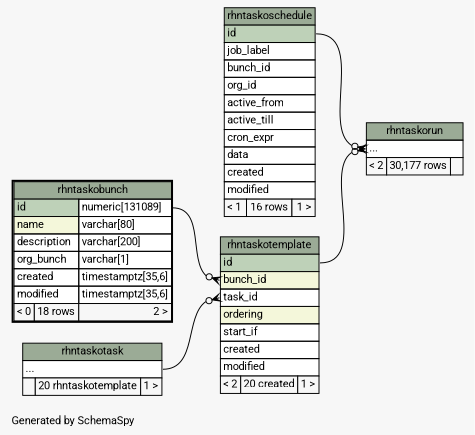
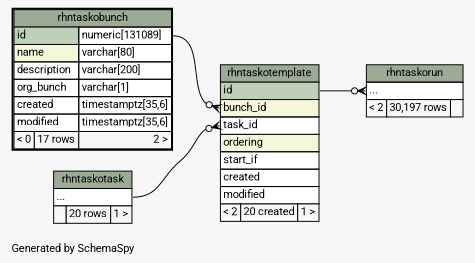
(270, 112) -> none
(419, 166) -> (419, 108)
(57, 312) -> (57, 140)
(88, 386) -> (88, 214)
